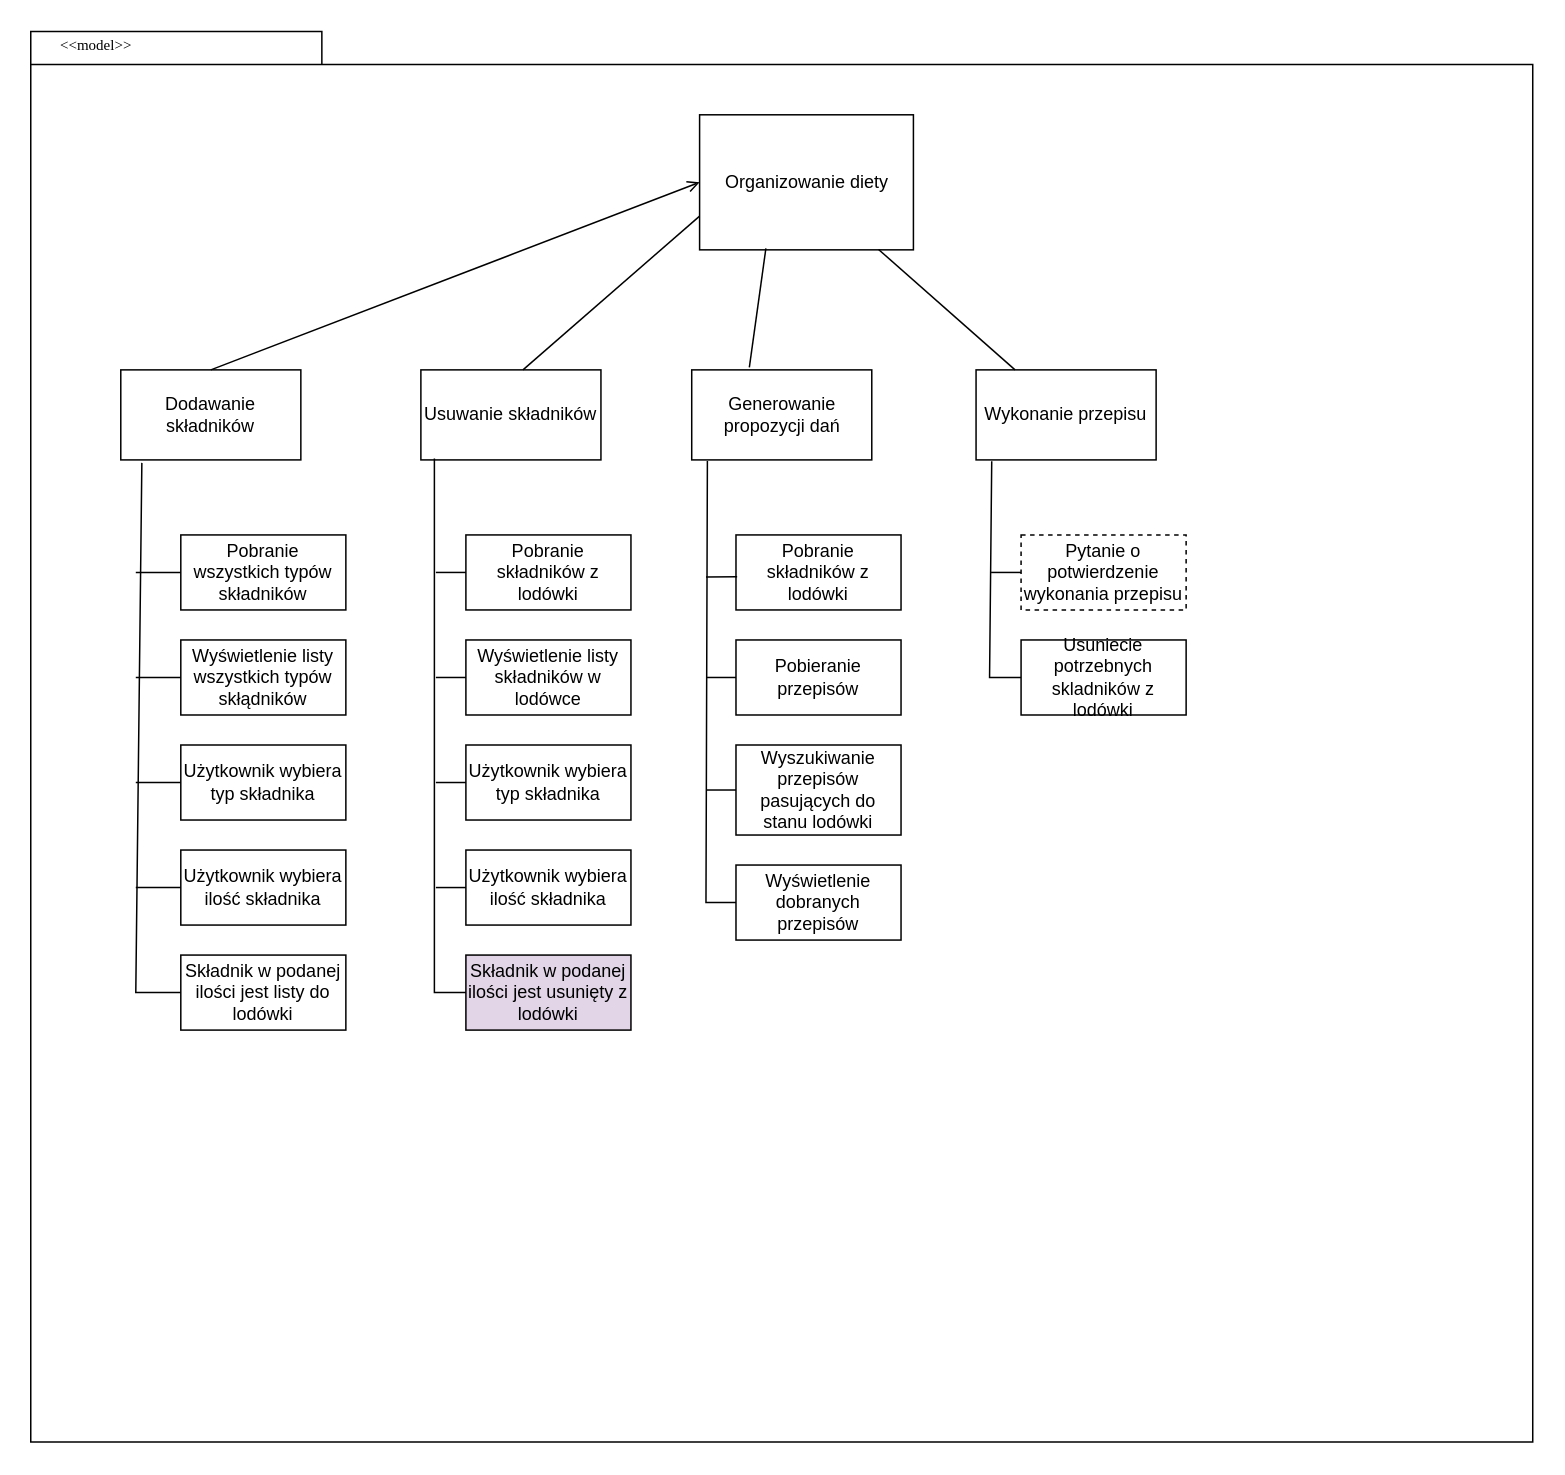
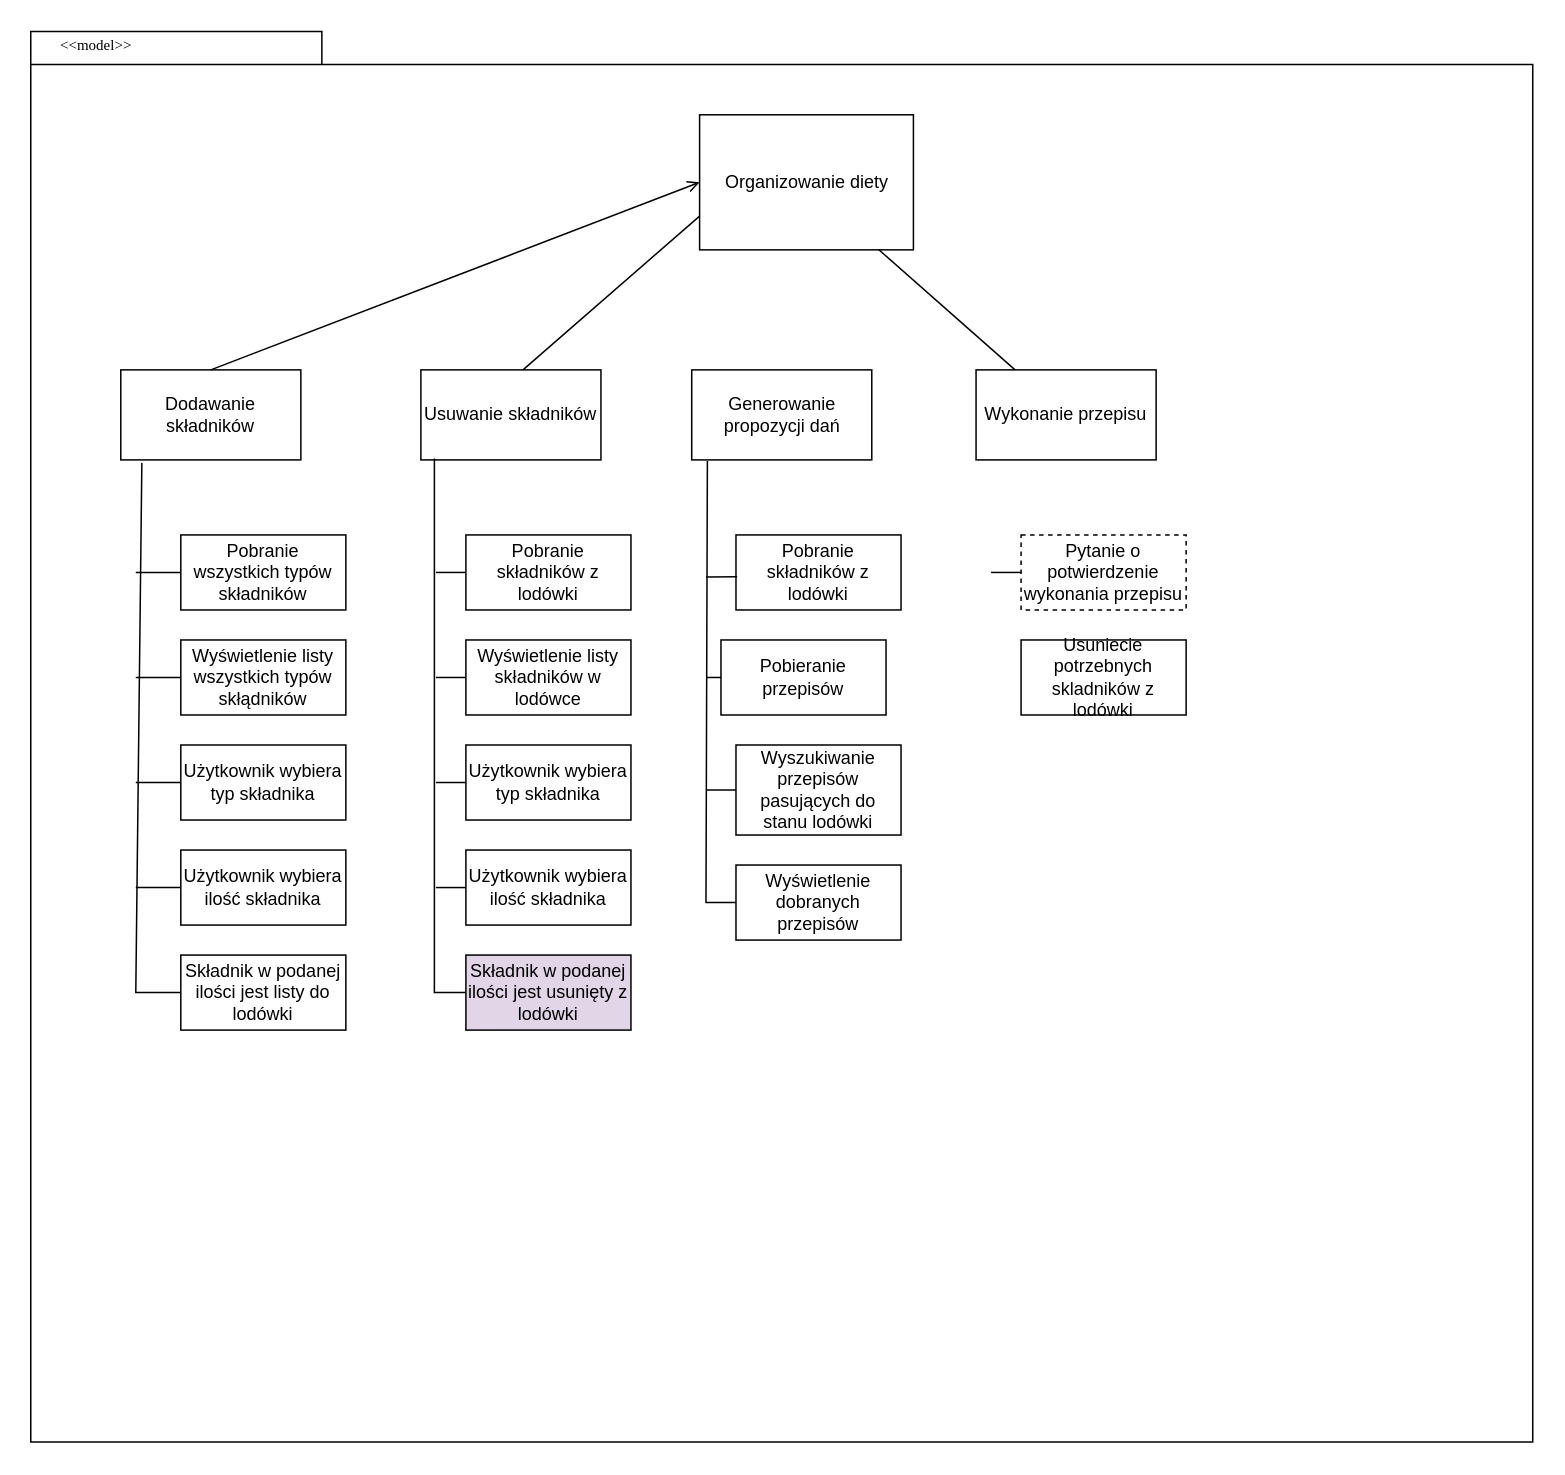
(757, 308) -> none
(990, 585) -> none
(818, 677) -> (803, 677)
